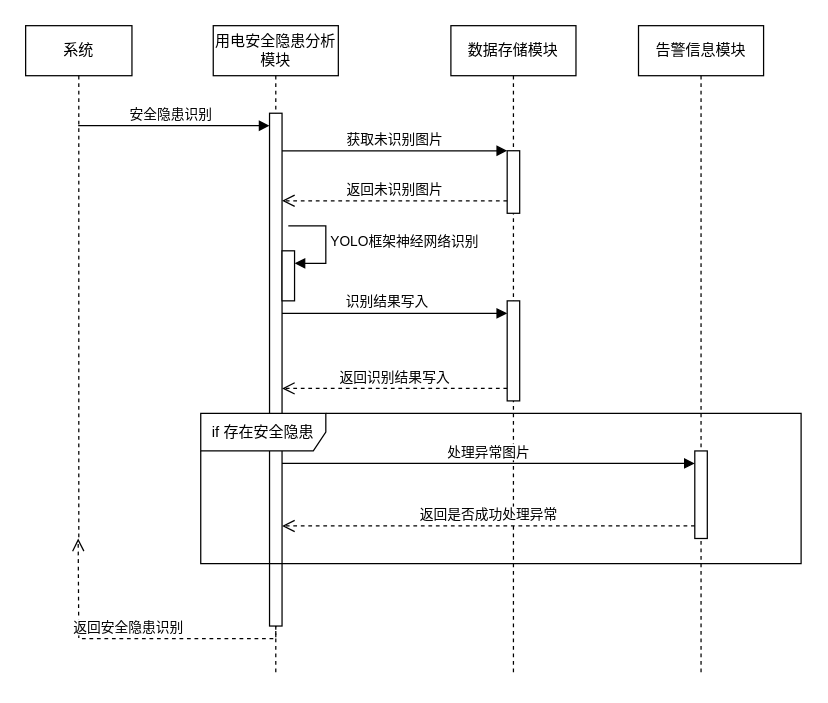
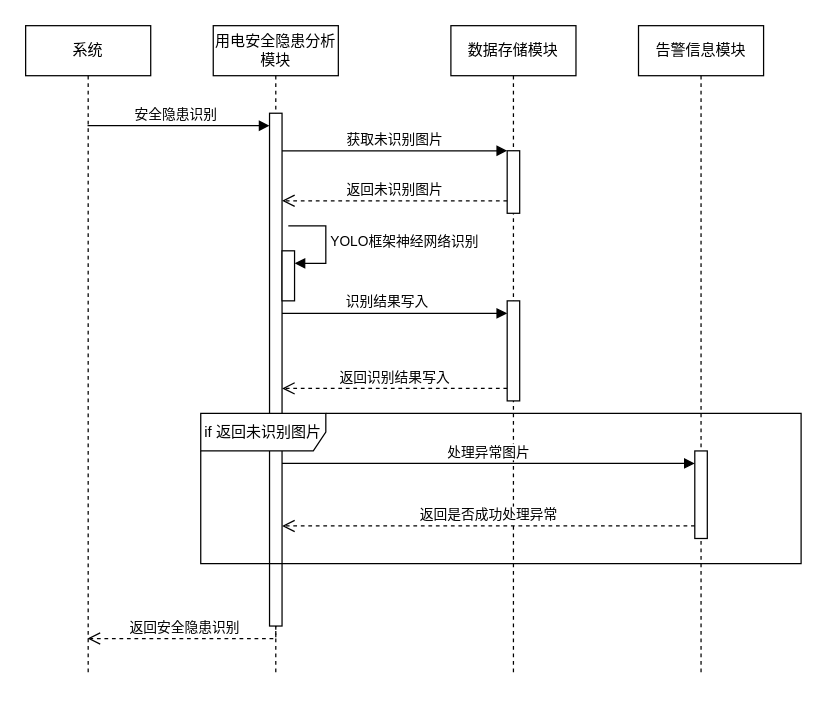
(79, 282) -> (88, 351)
(263, 432) -> (263, 432)
